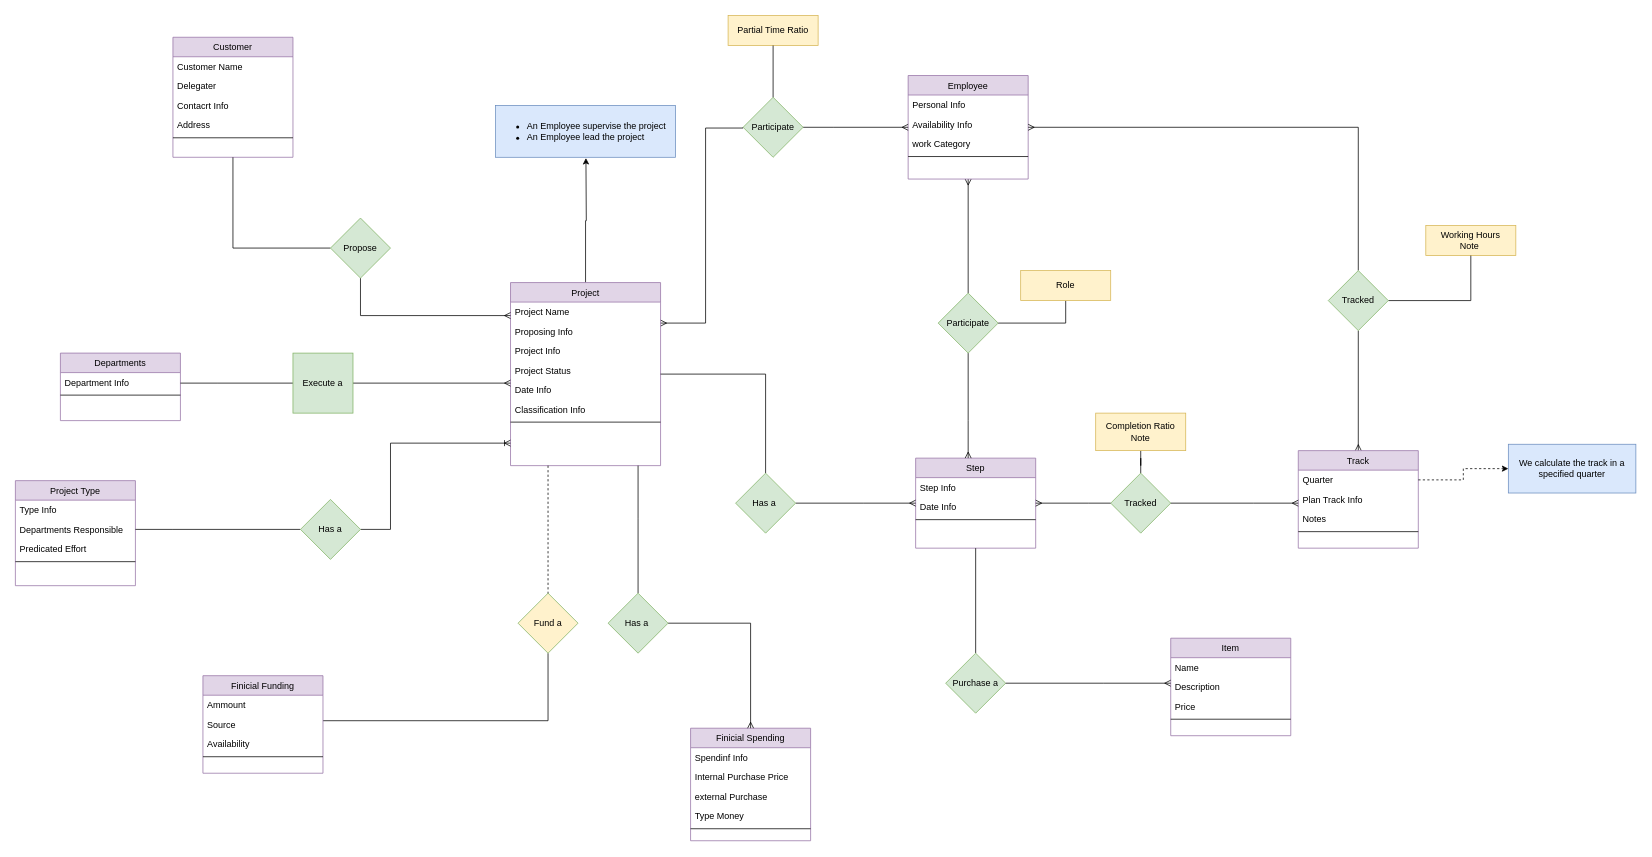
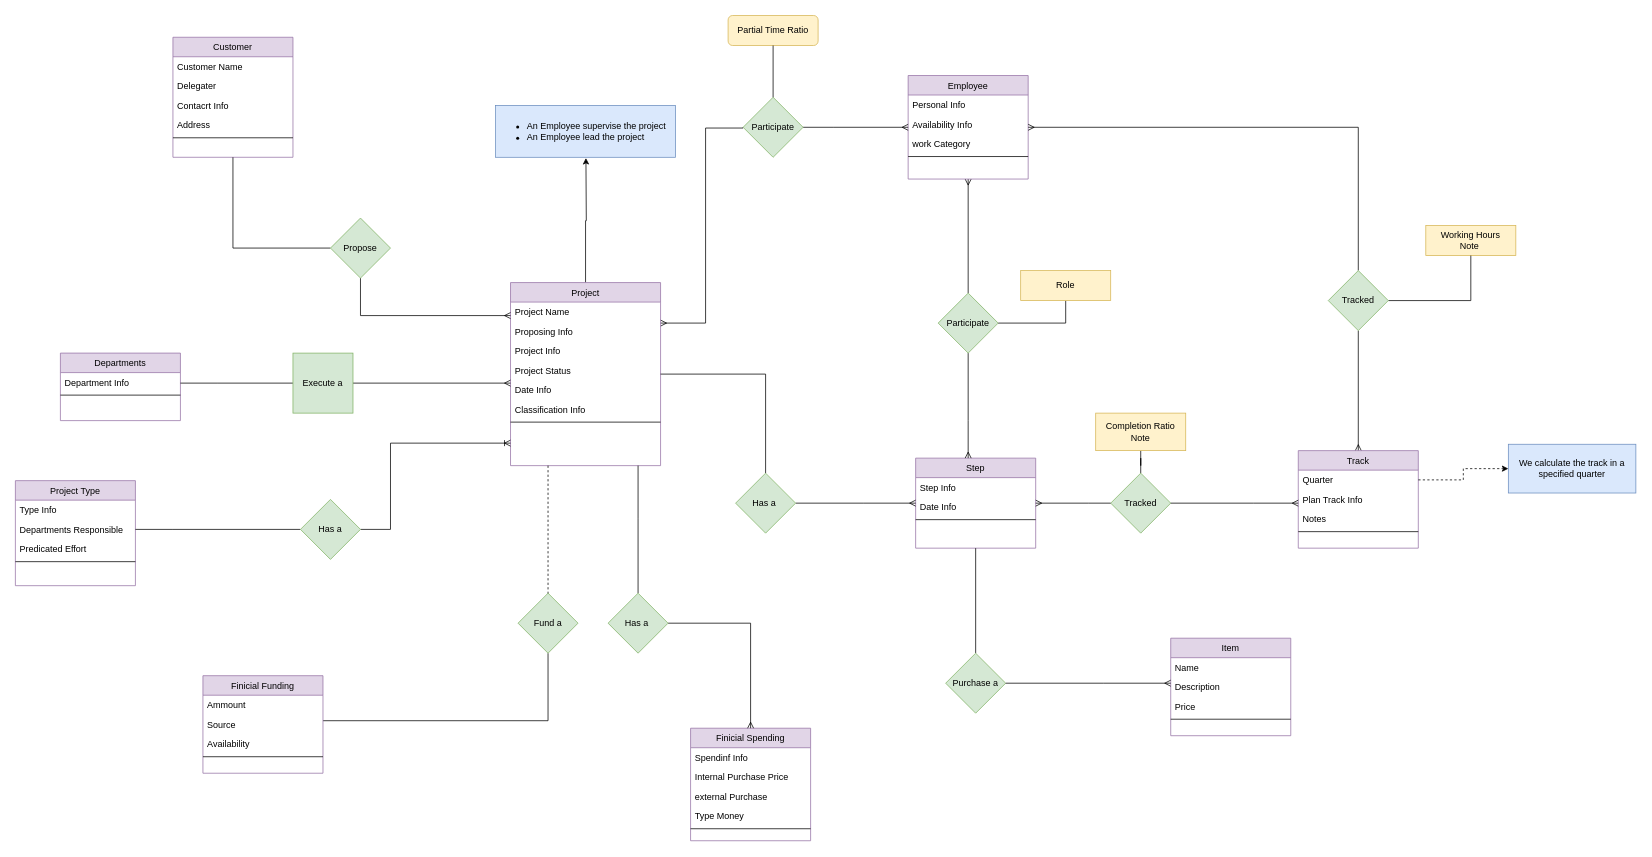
(773, 30) -> (773, 30)
(548, 623) -> (548, 623)
